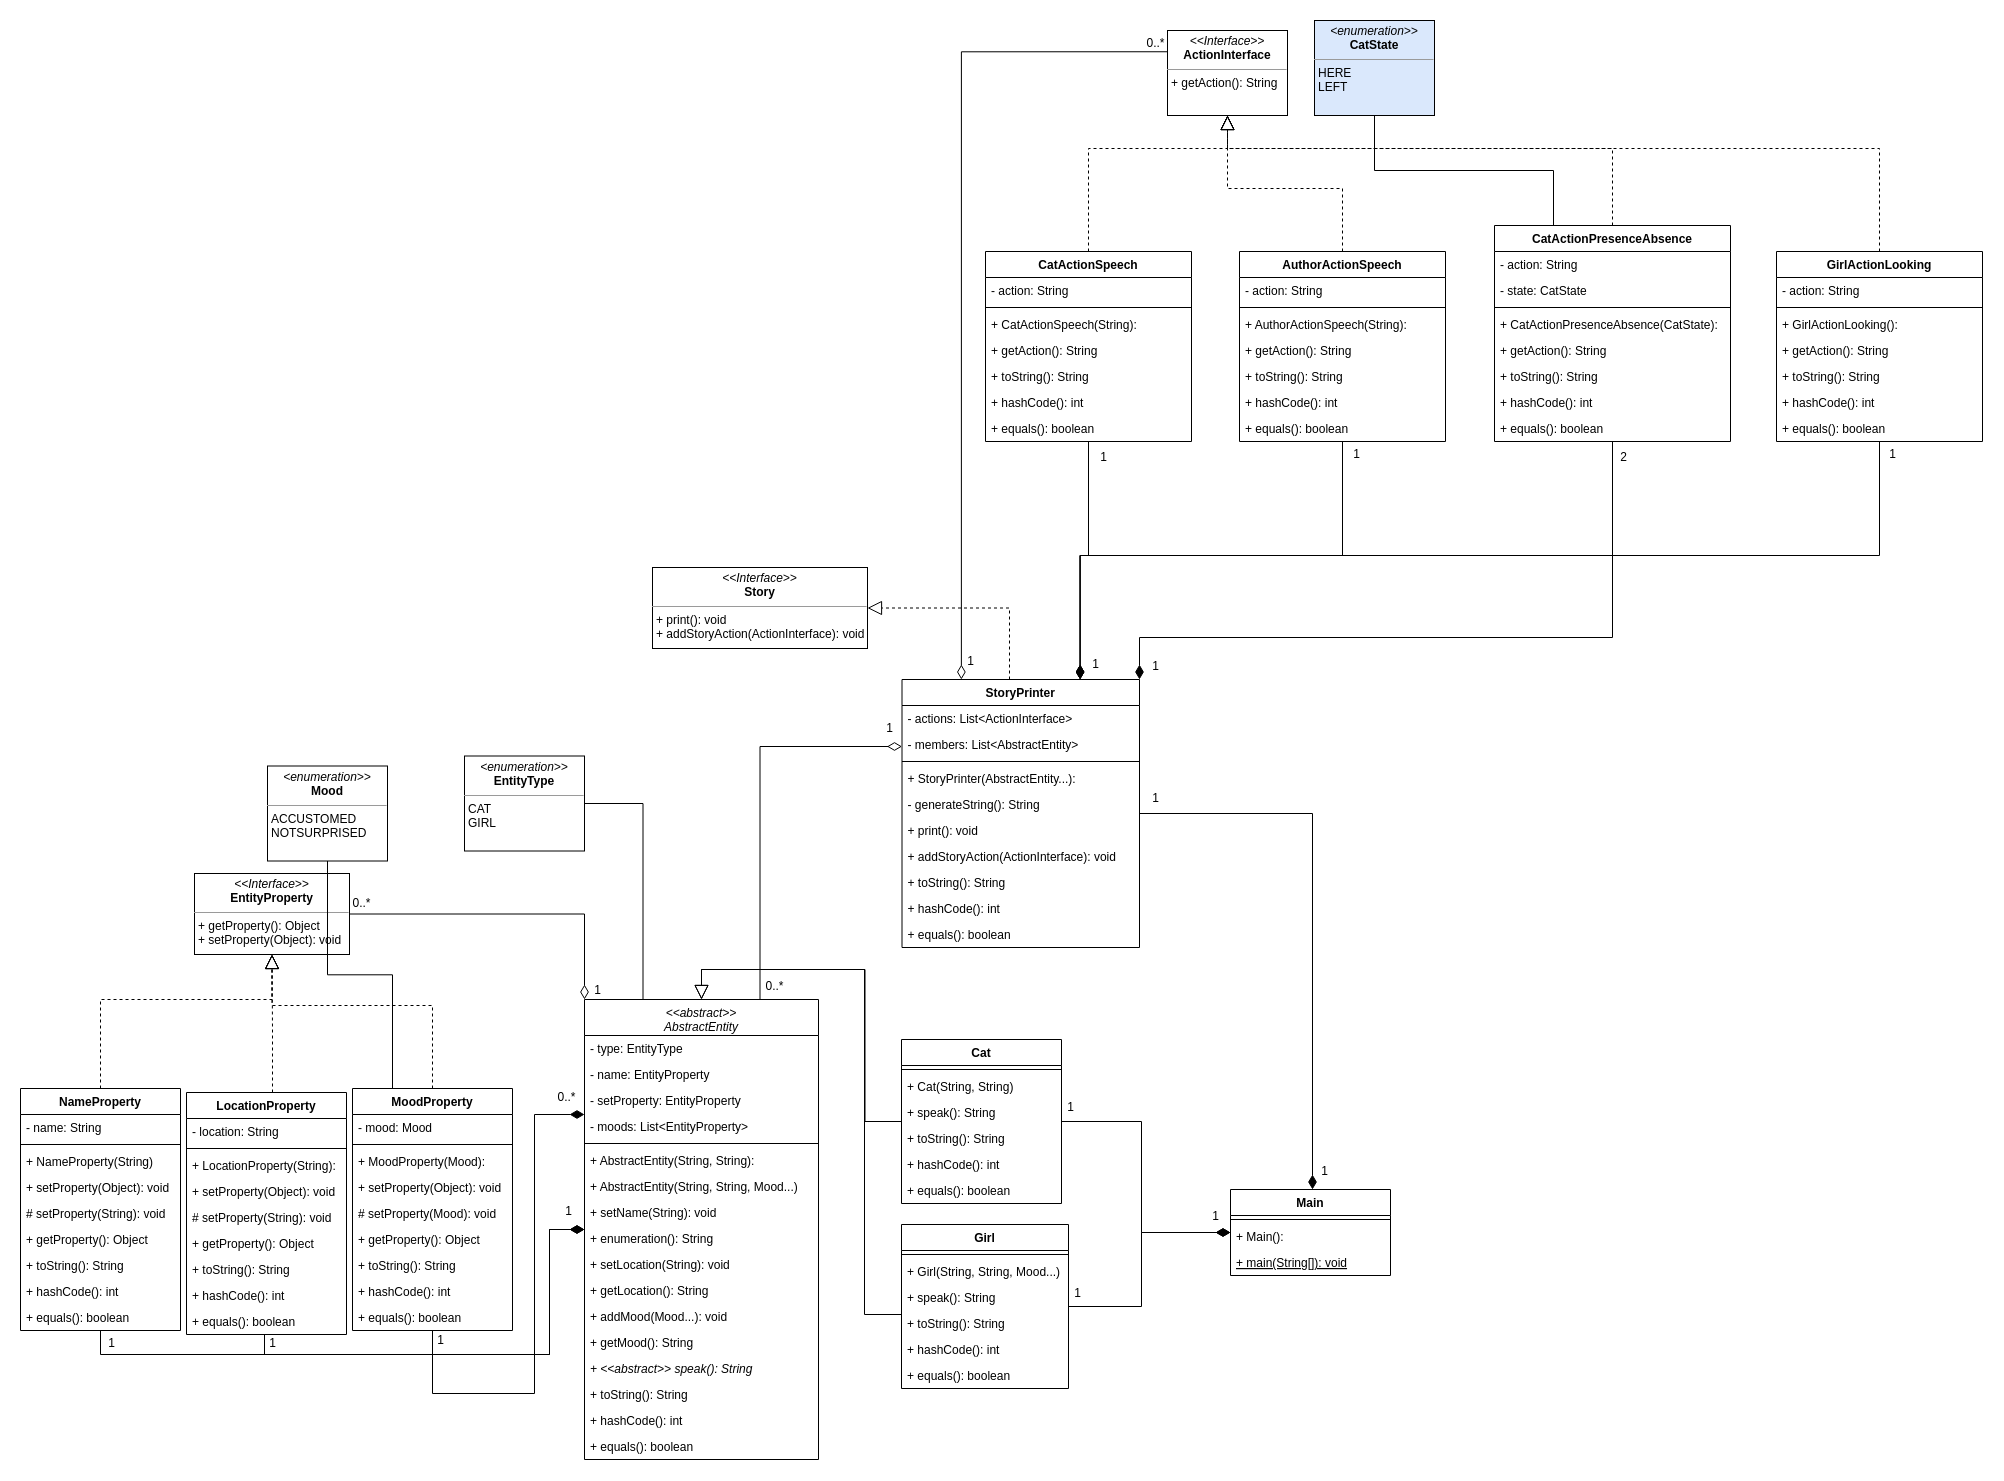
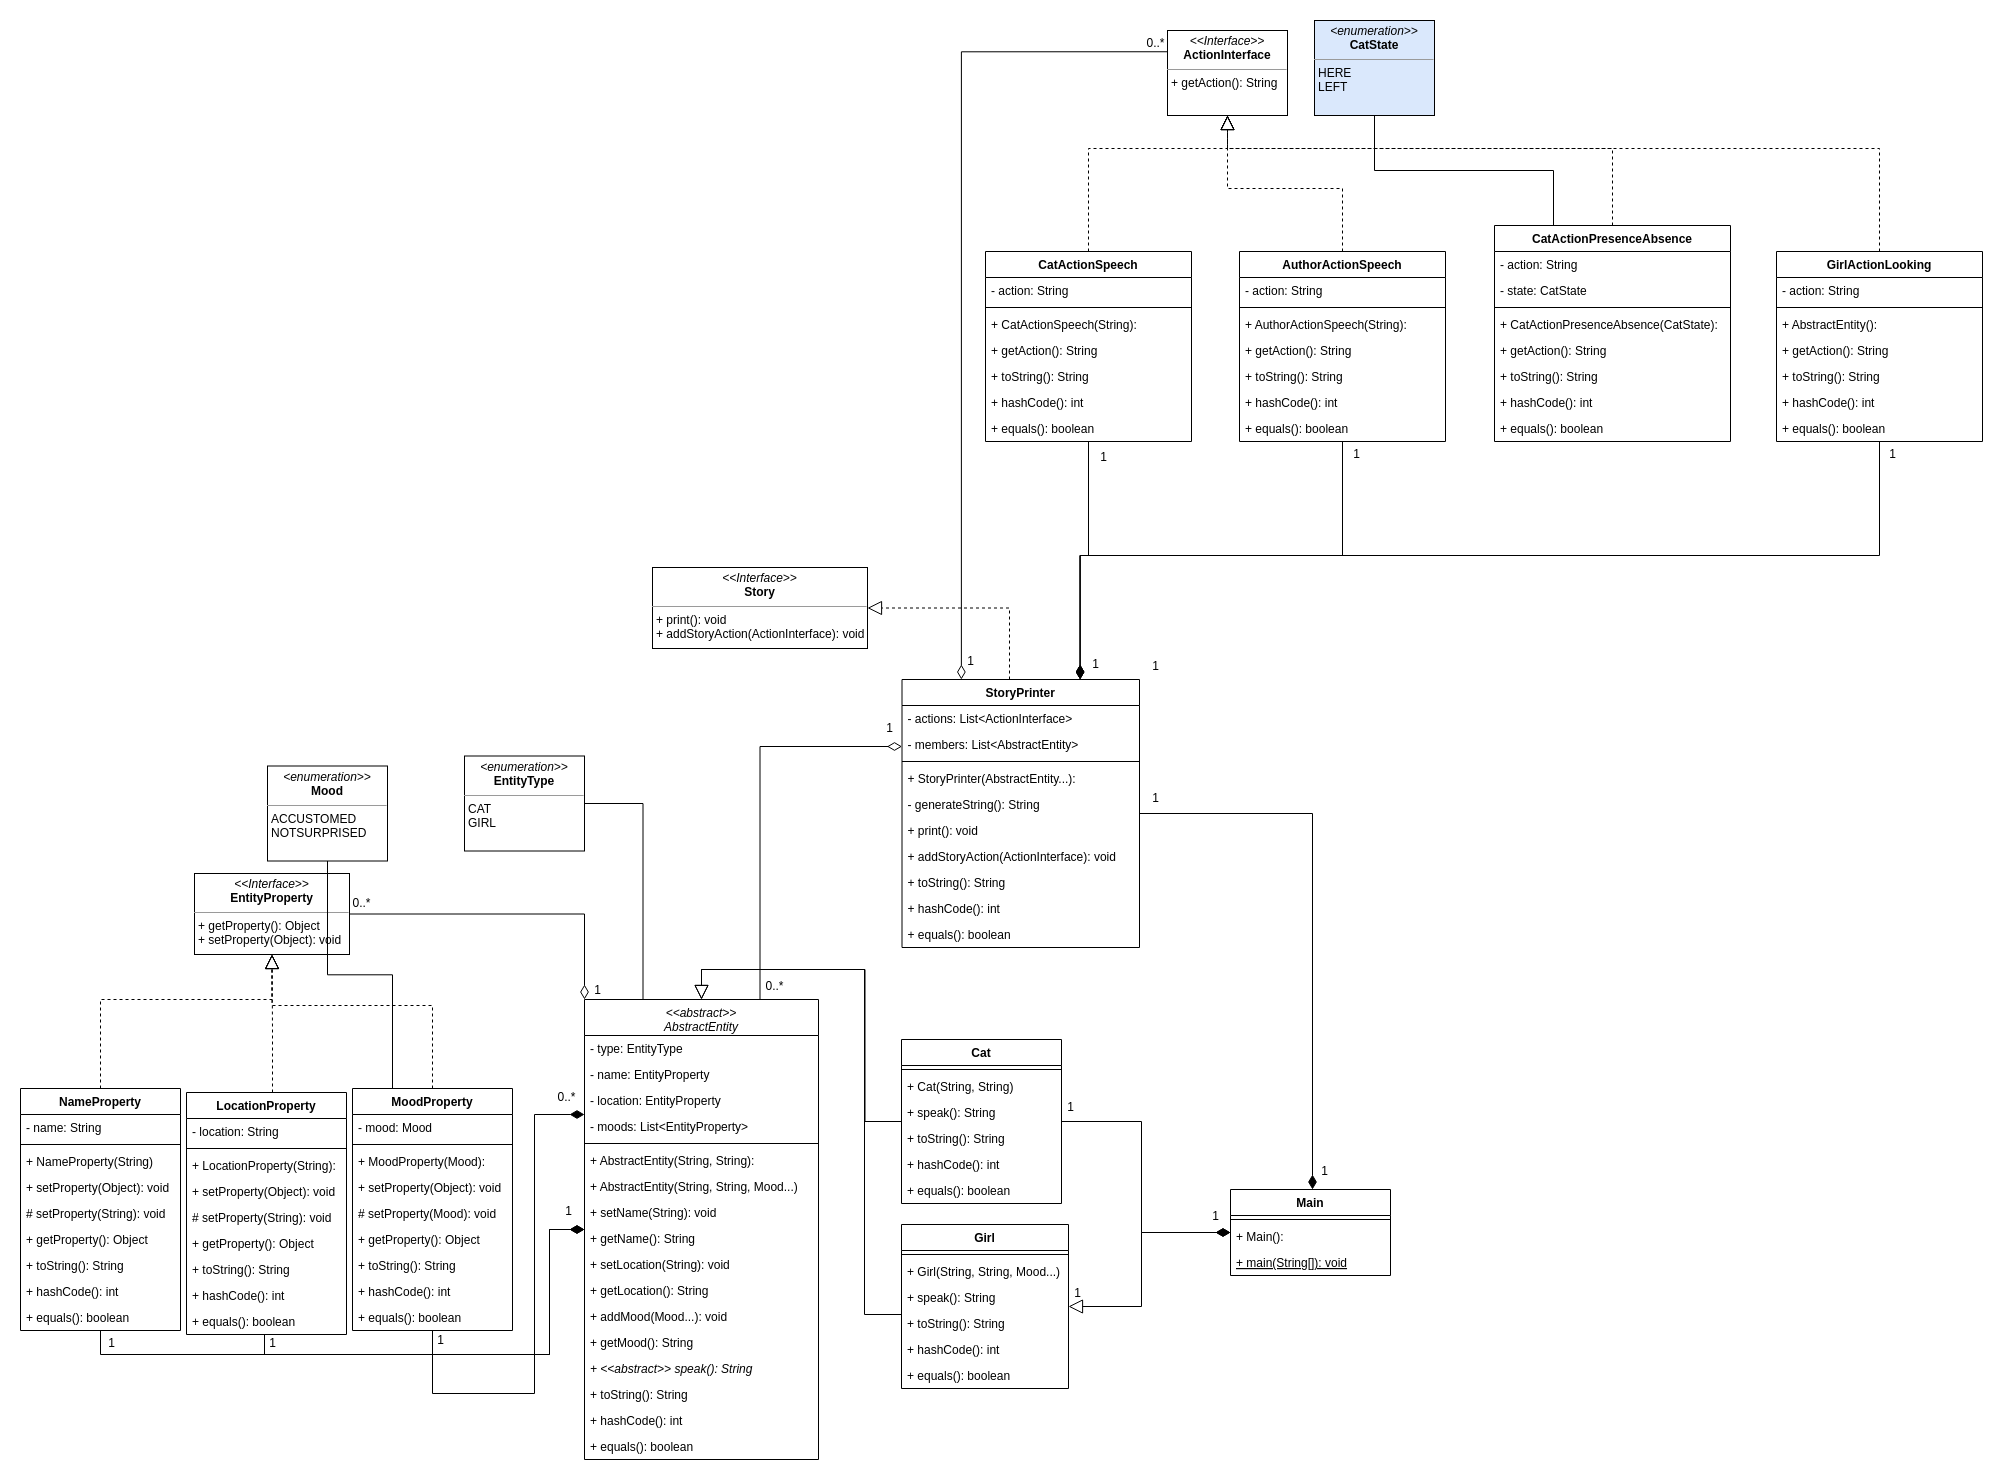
(1847, 325) -> (1841, 325)
(1623, 458) -> none
(1460, 638) -> none
(683, 1101) -> (670, 1101)
(659, 1239) -> (648, 1239)
(1078, 1307) -> (1084, 1307)
